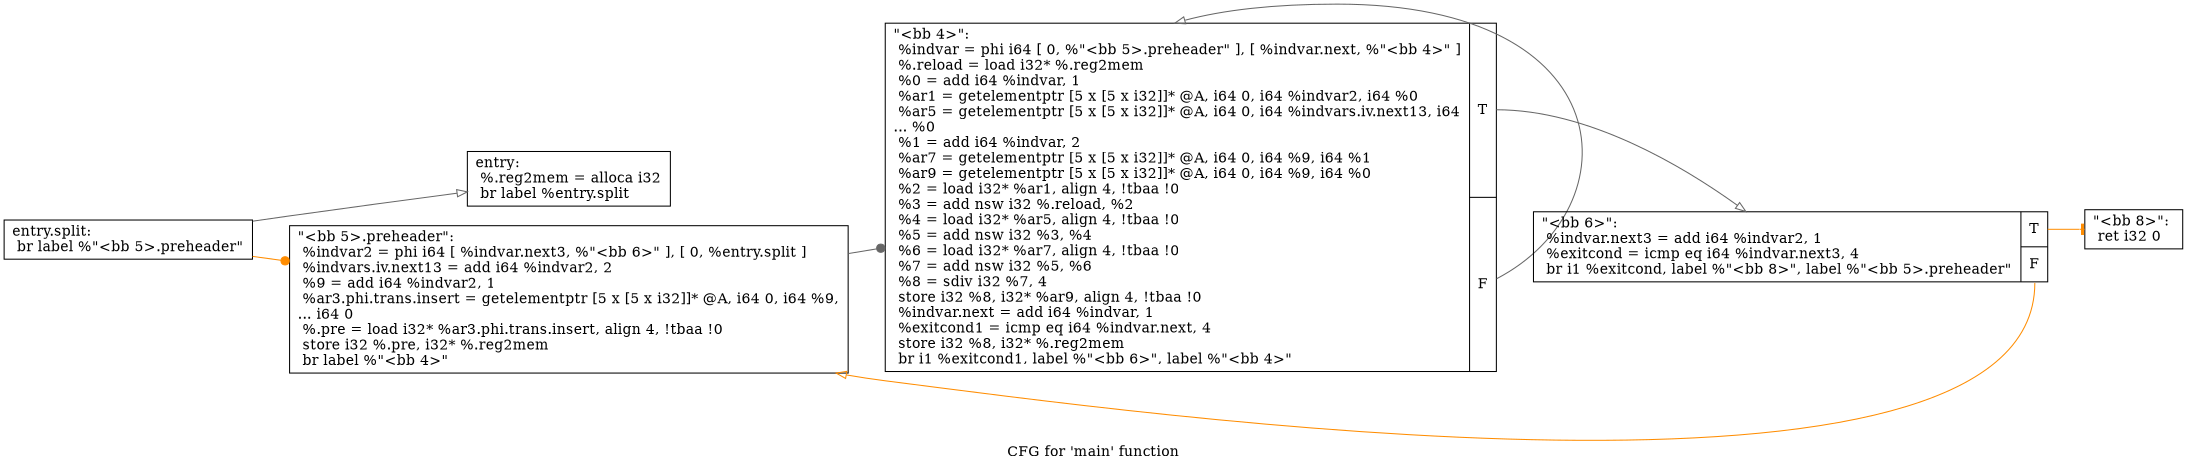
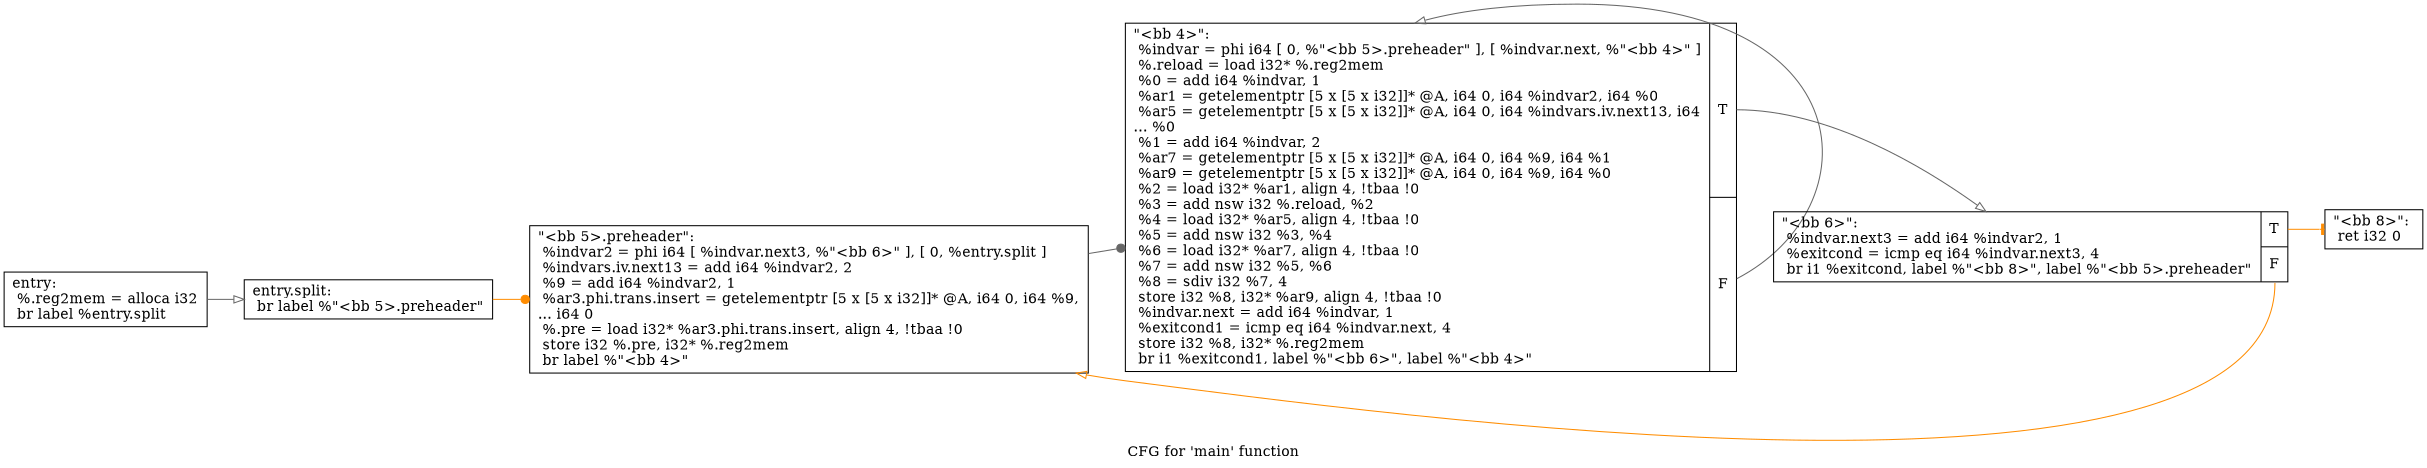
(355, 207) -> (221, 299)
